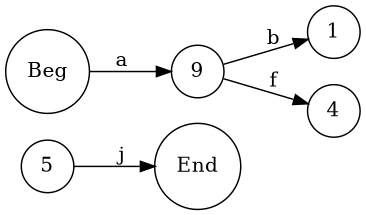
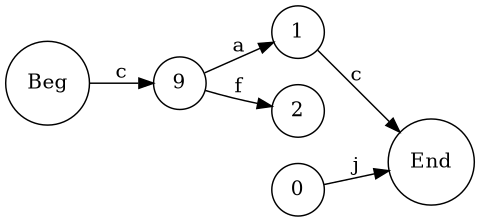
(274, 39) -> (239, 46)
(122, 61) -> (121, 72)
none -> (353, 86)
(334, 111) -> (298, 111)
(48, 166) -> (298, 190)
